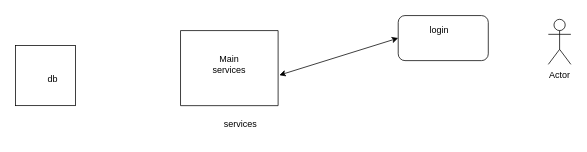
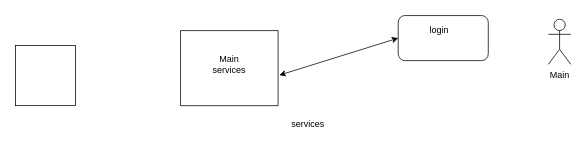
(560, 75) -> (560, 75)
(53, 79) -> none
(240, 124) -> (308, 124)
